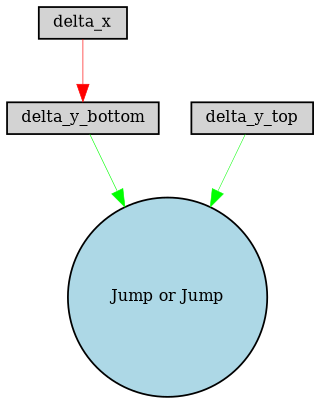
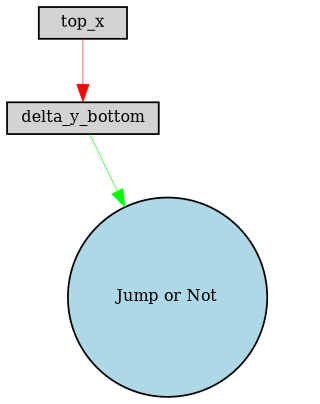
(83, 23) -> (83, 23)
(252, 118) -> none
(168, 297) -> (168, 297)
